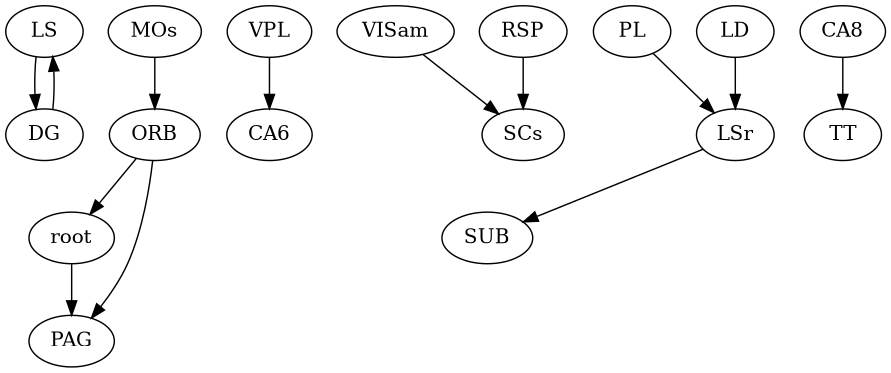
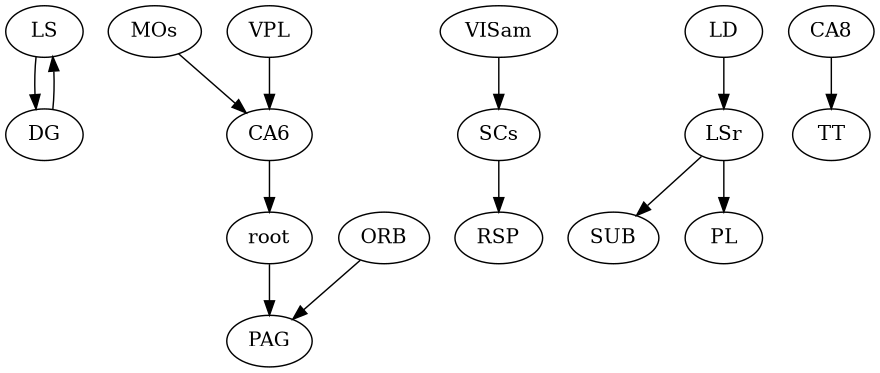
(155, 76) -> (207, 79)
(523, 76) -> (499, 179)
(678, 78) -> (724, 179)
(118, 181) -> (269, 179)
